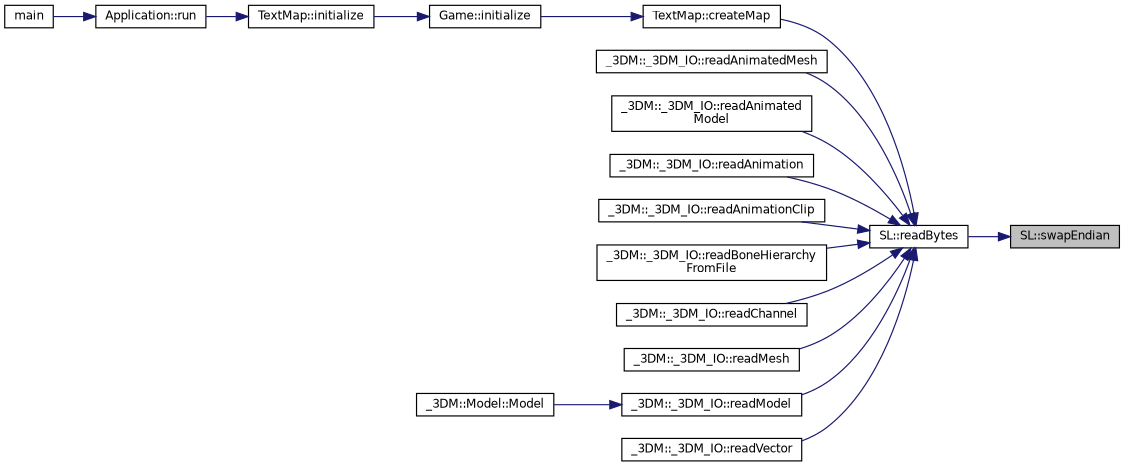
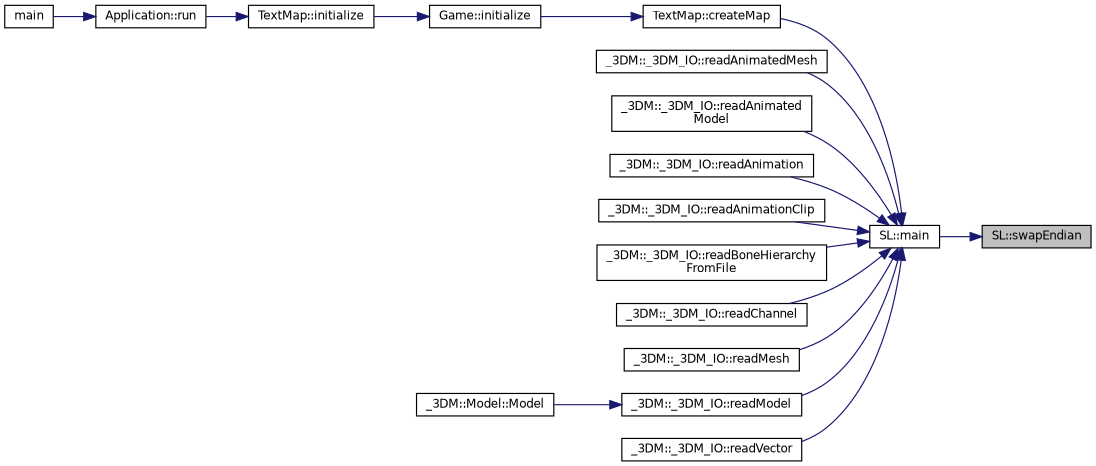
(919, 237) -> (905, 237)
